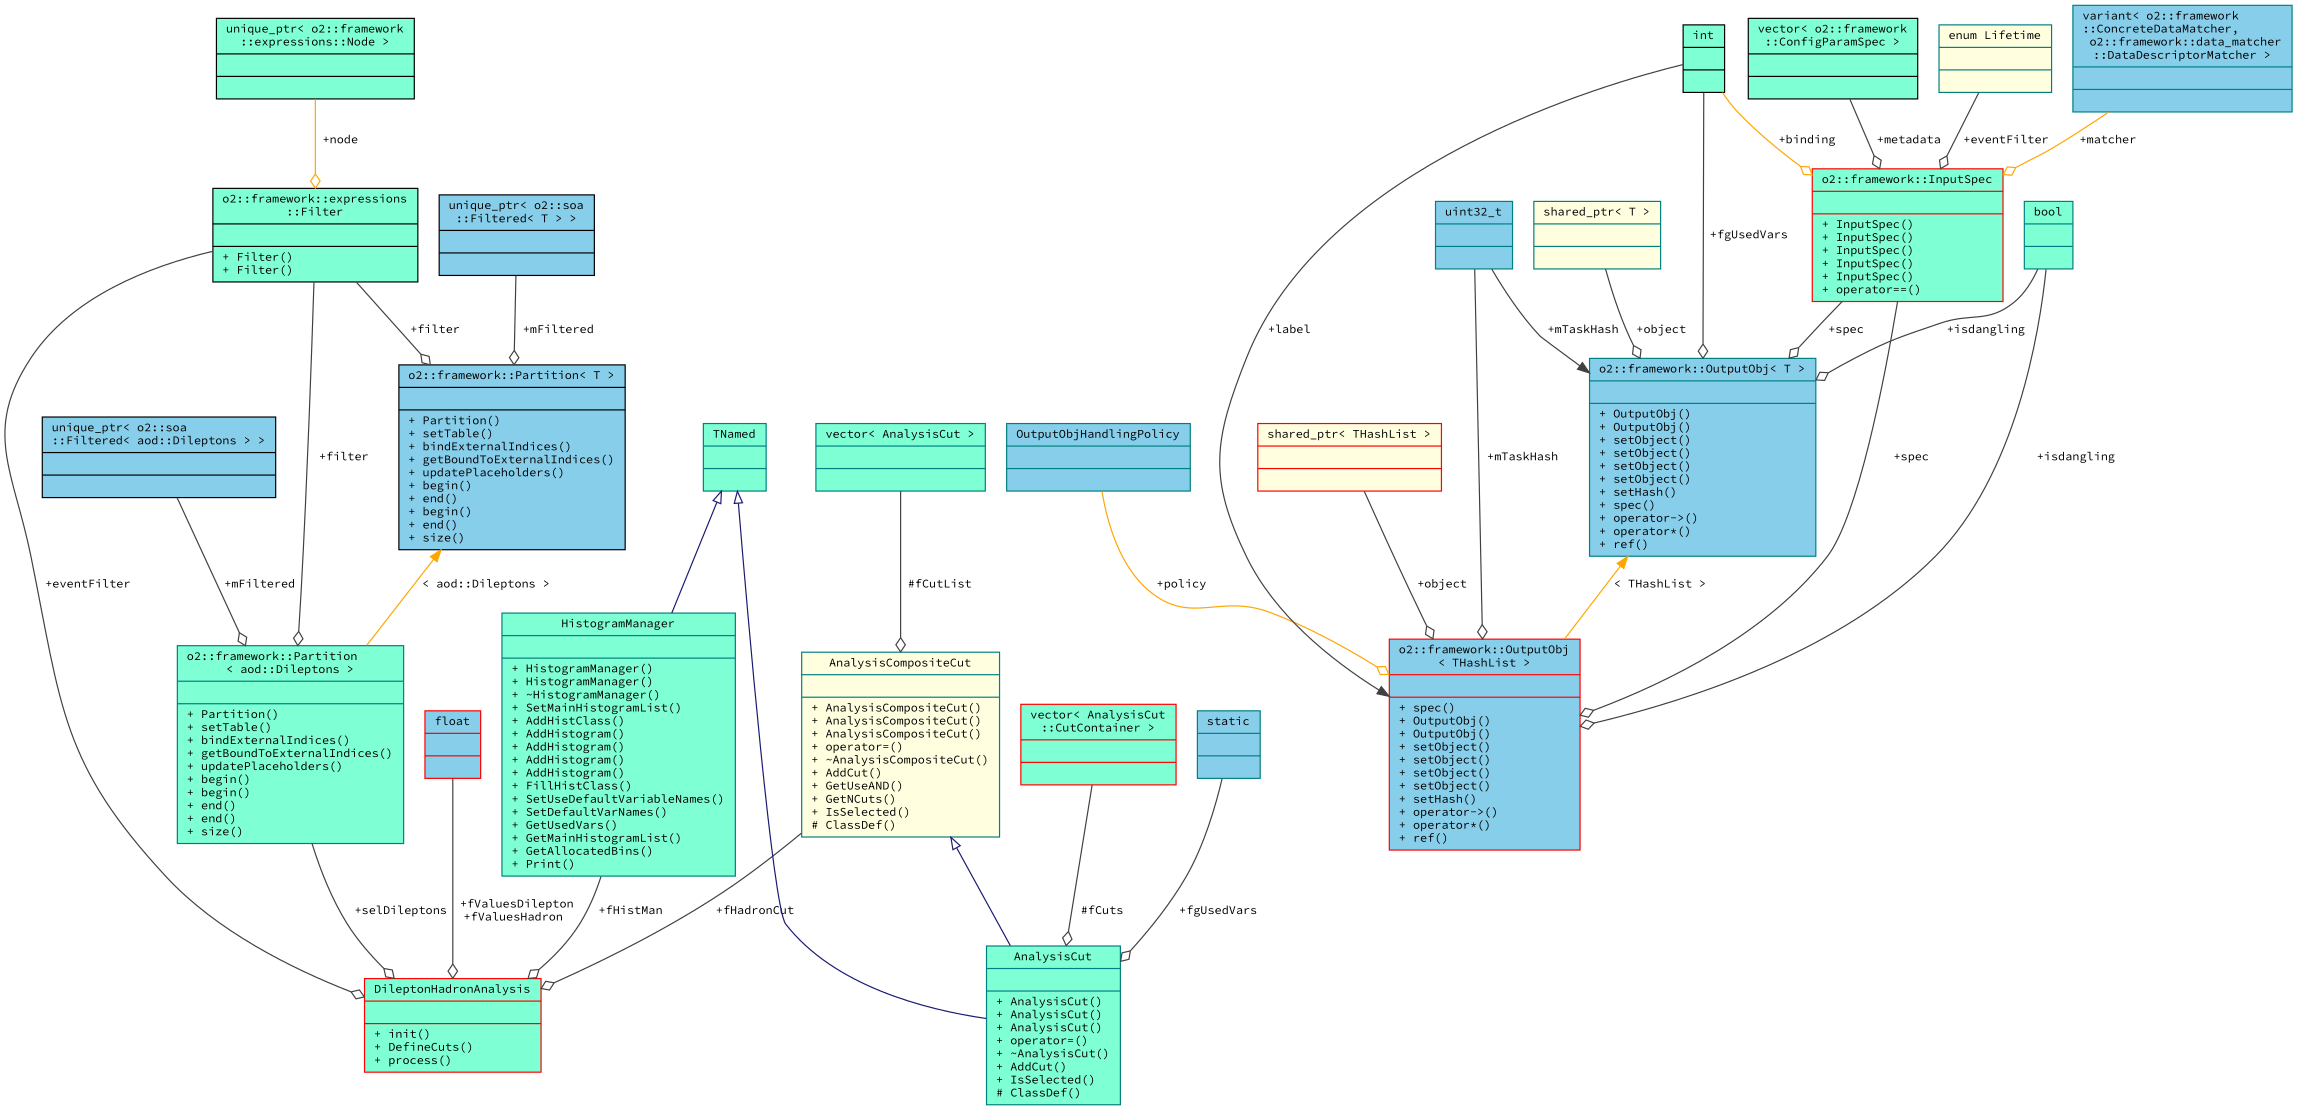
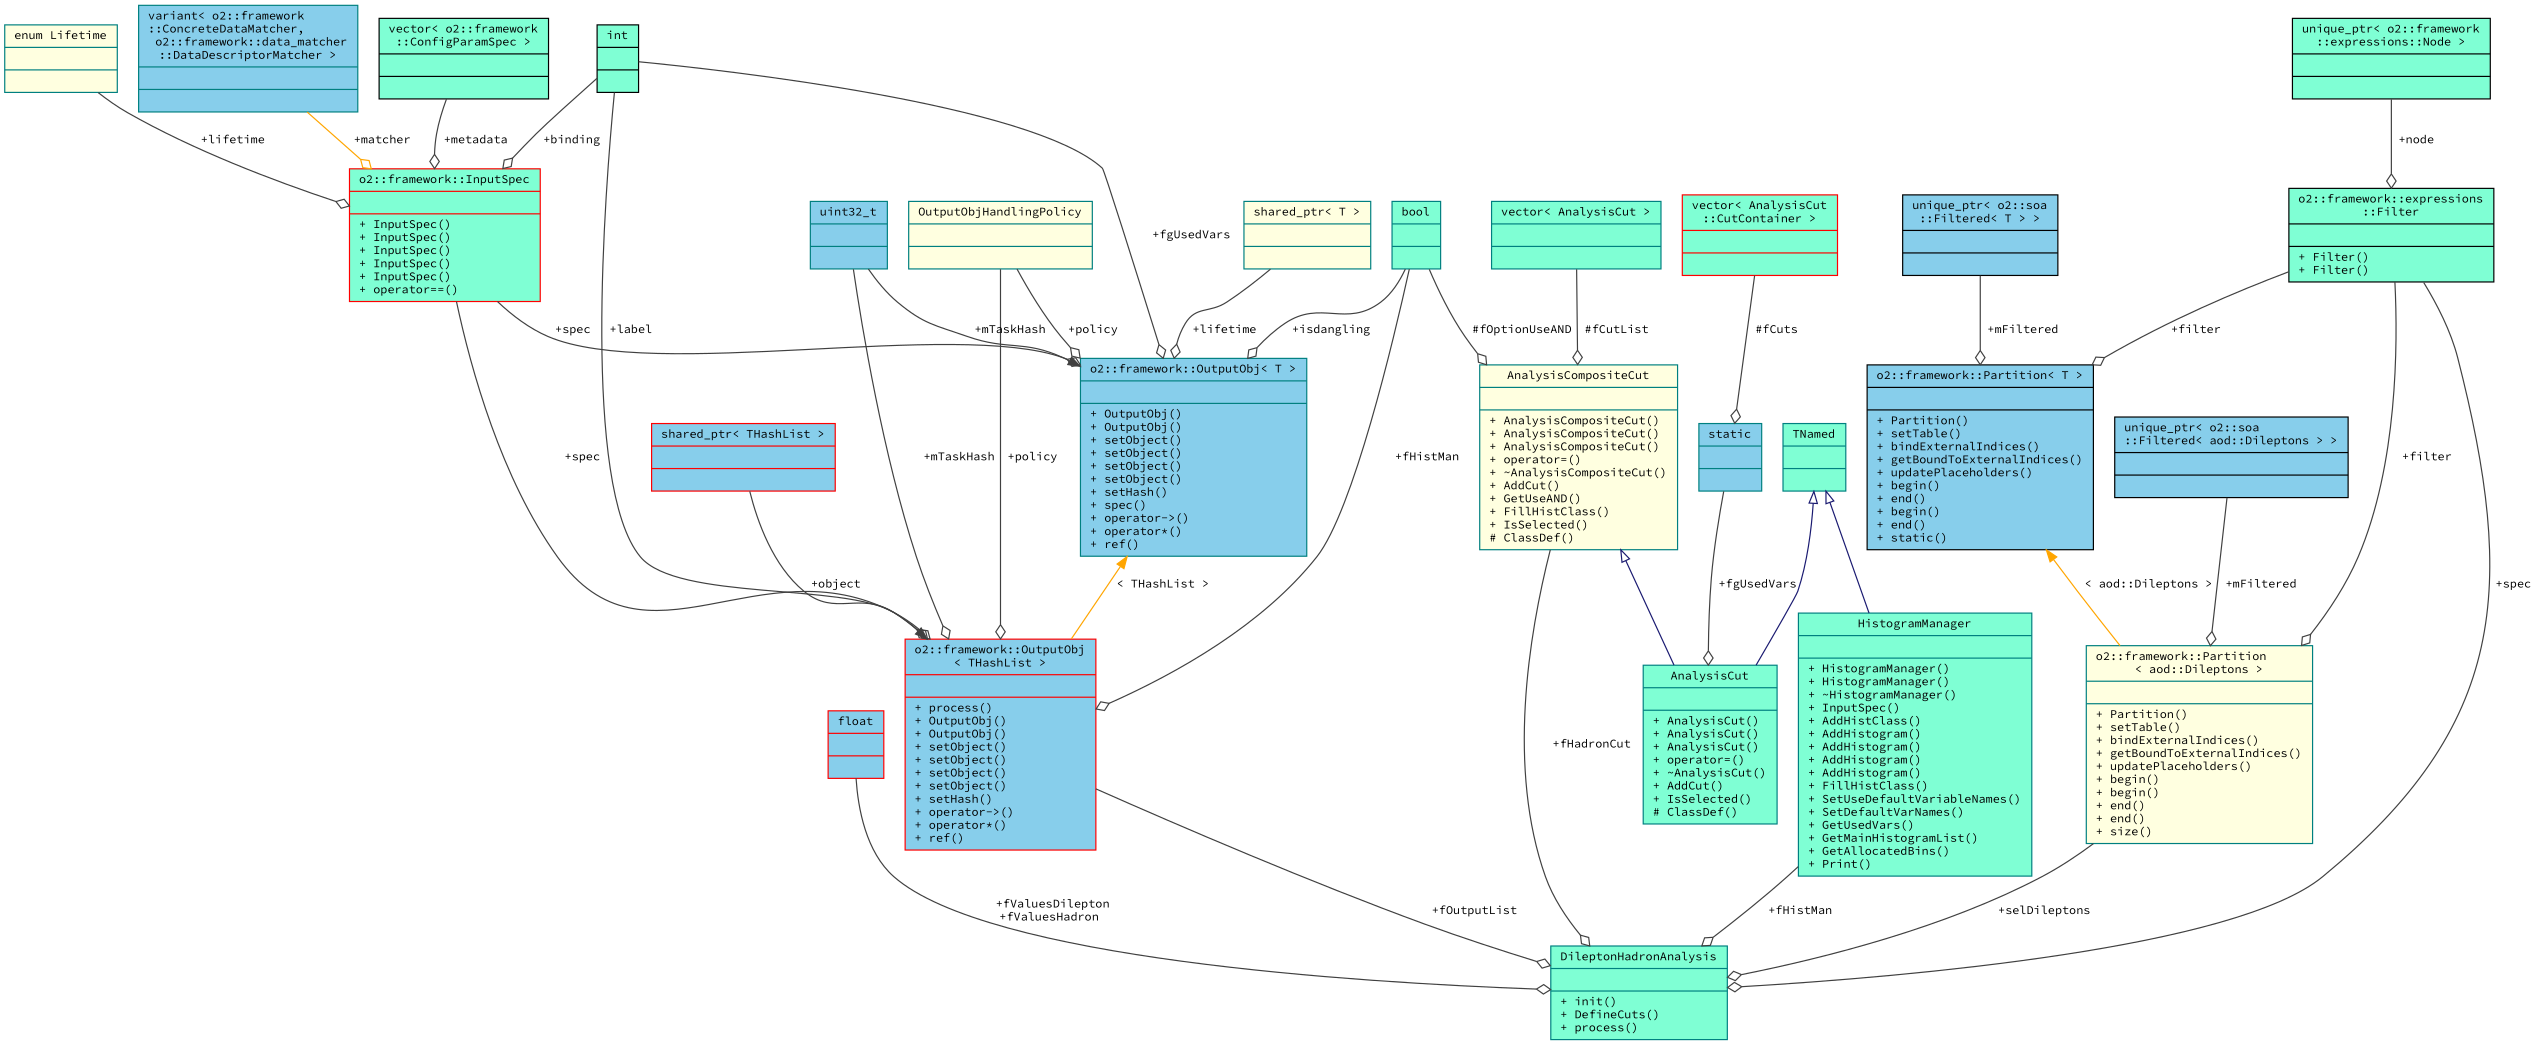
(1759, 132) -> (554, 117)
(315, 137) -> (2391, 137)
(2003, 140) -> (230, 140)
(1282, 294) -> (611, 472)
none -> (1041, 310)
none -> (1450, 313)
(1658, 330) -> (1221, 330)
(1098, 457) -> (1000, 235)
(1350, 457) -> (743, 457)
(2073, 457) -> (1424, 457)
(437, 538) -> (1913, 538)
(1395, 559) -> (794, 582)
(85, 585) -> (2510, 585)
(1212, 607) -> (1000, 447)
(597, 708) -> (1855, 708)
(1428, 708) -> (954, 708)
(290, 745) -> (2199, 745)
(854, 799) -> (1550, 512)
(1080, 858) -> (1746, 342)
none -> (1314, 881)
(453, 1025) -> (1639, 993)
